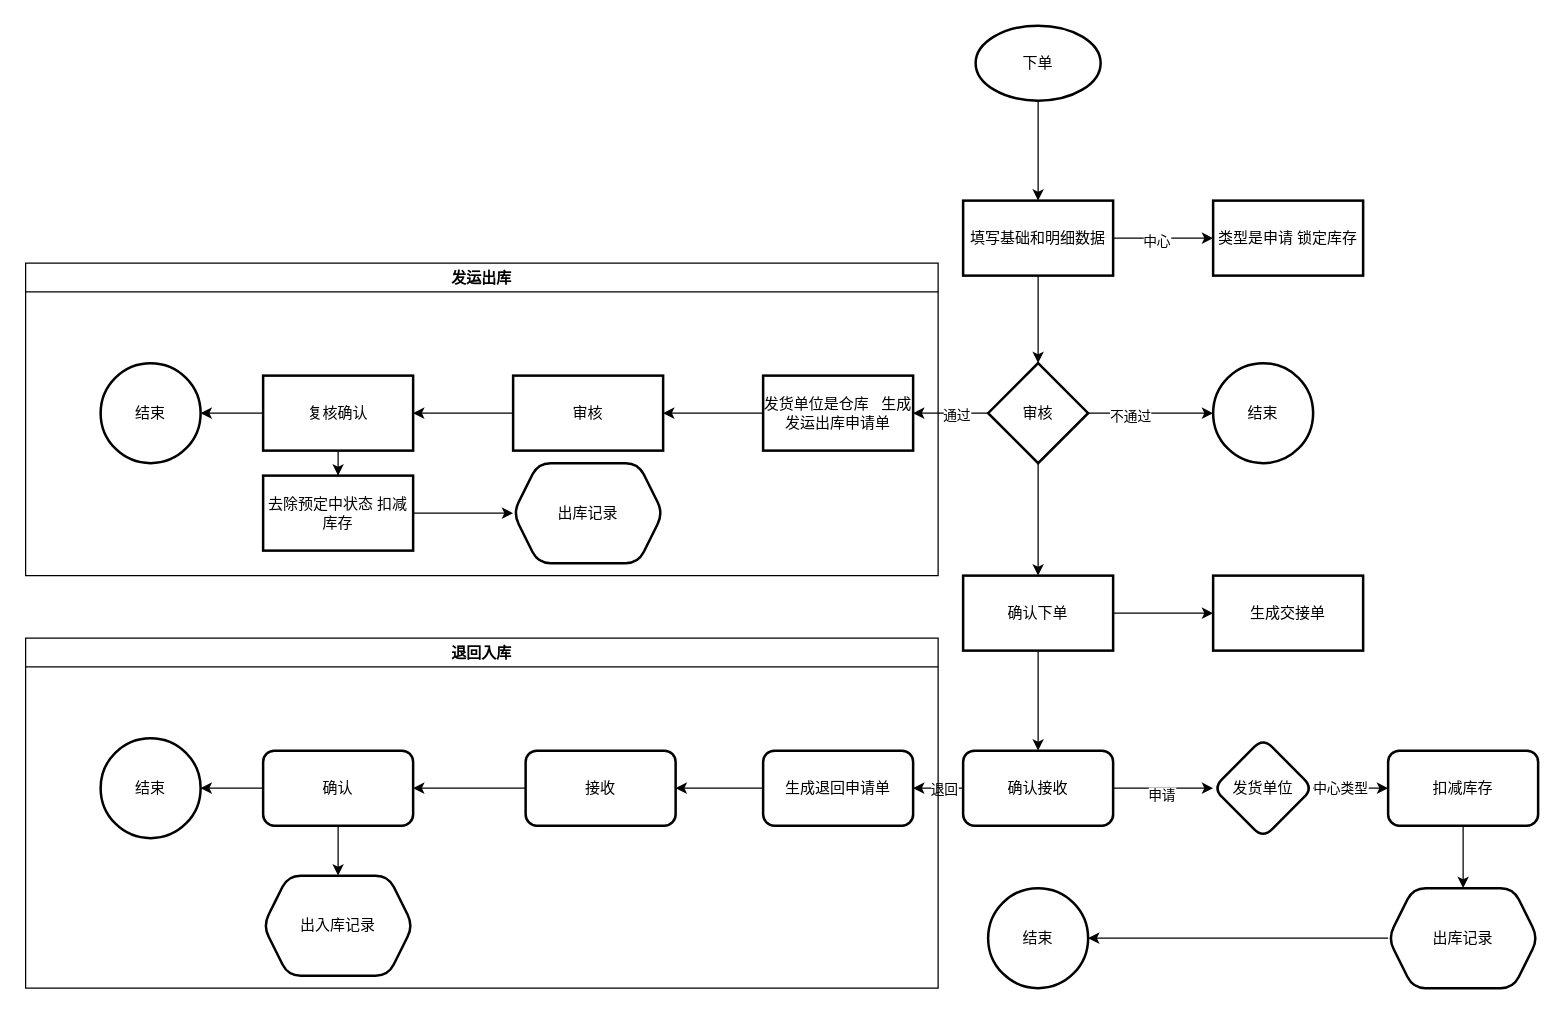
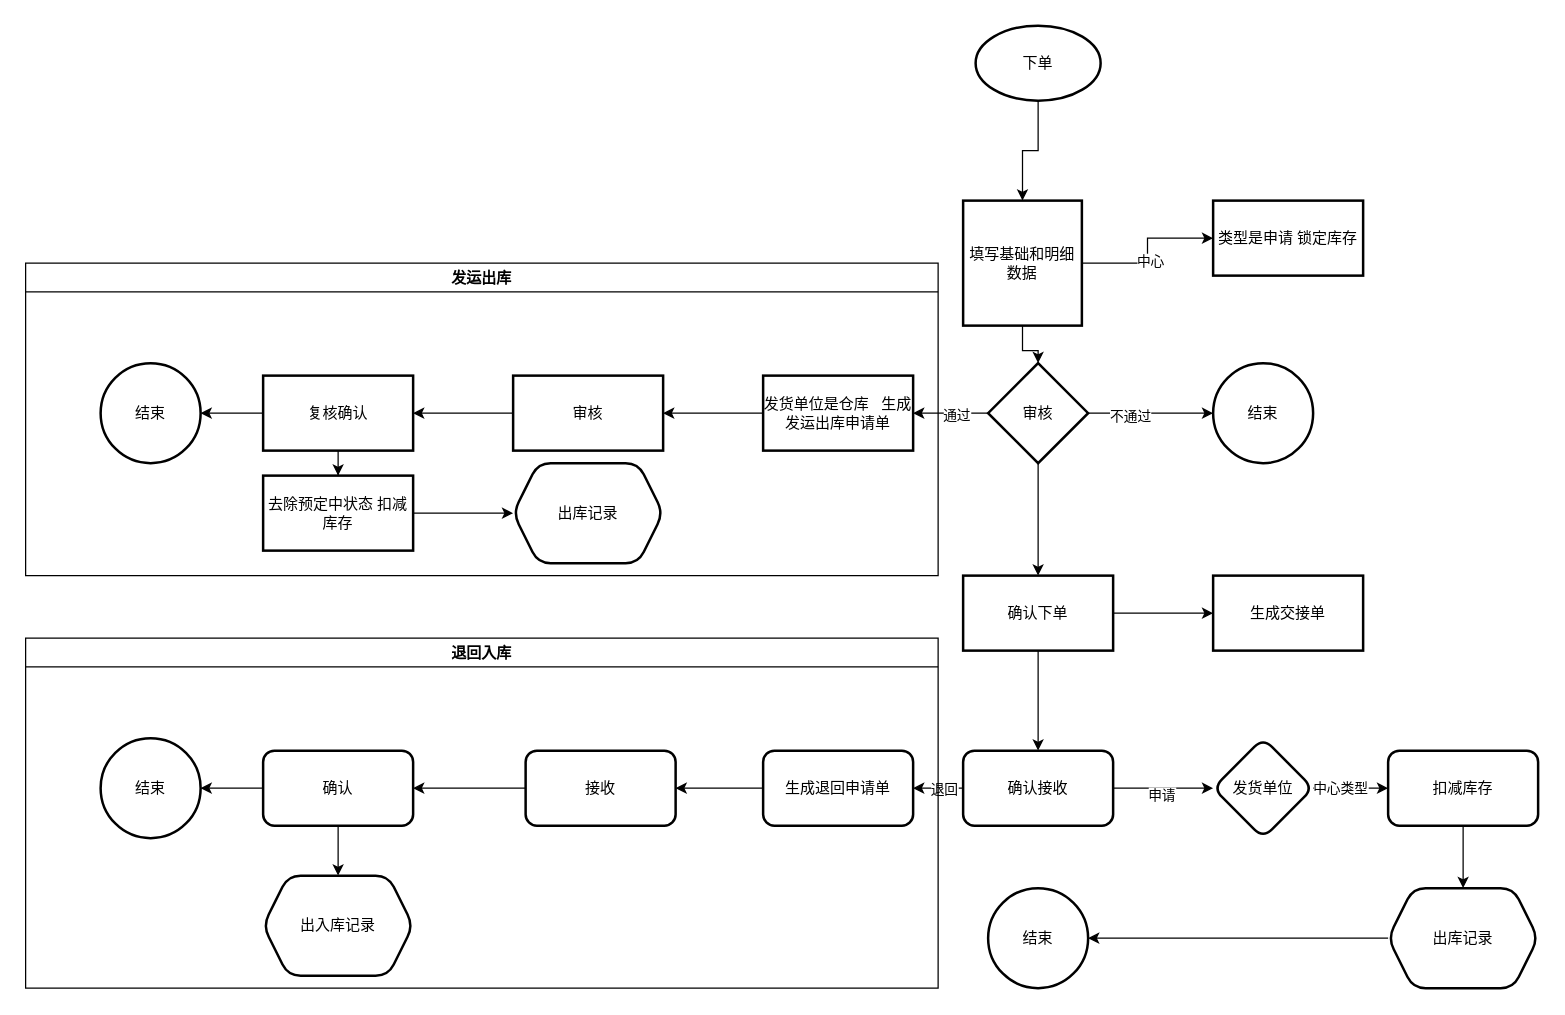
(1038, 238) -> (1023, 263)
